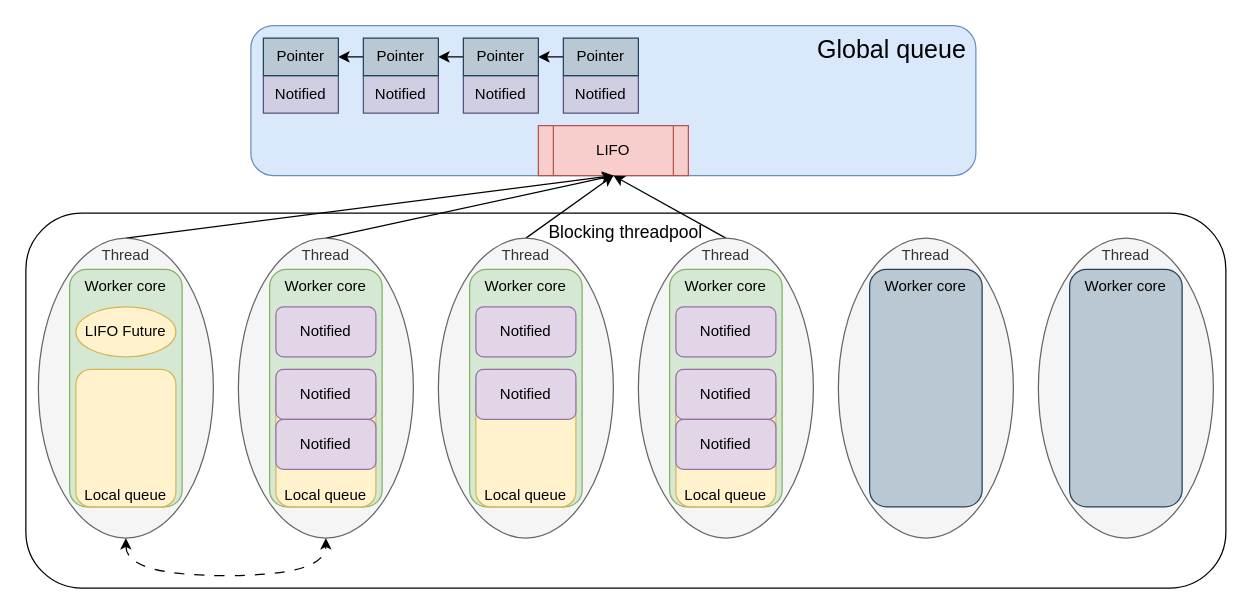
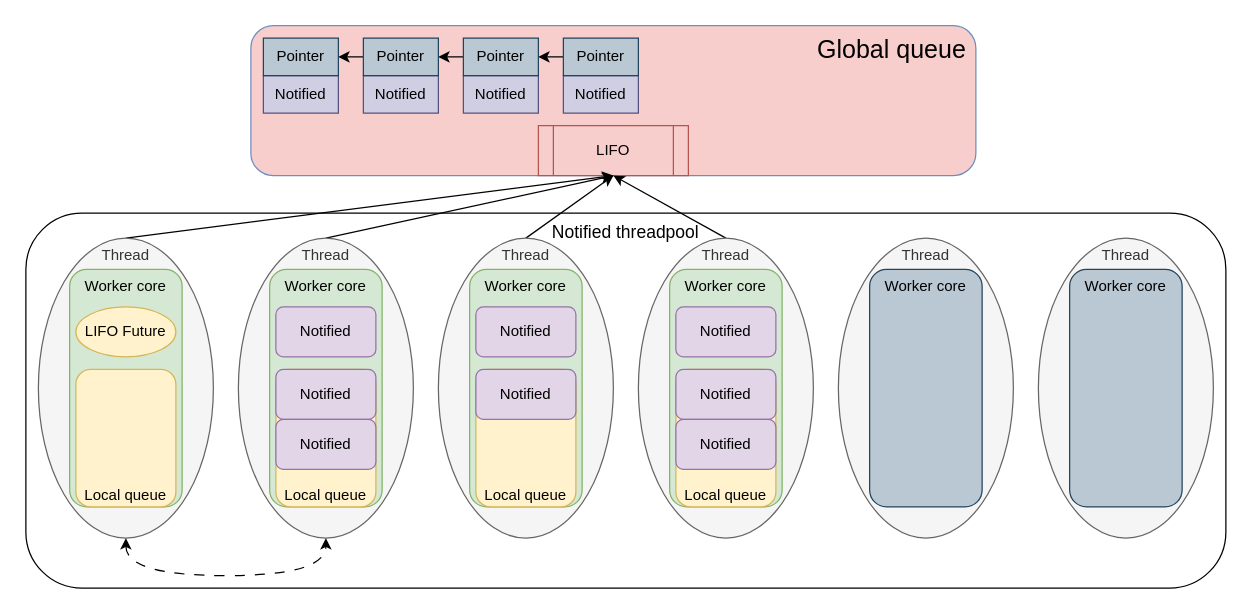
(899, 49) -> (899, 49)
(626, 232) -> (626, 232)
